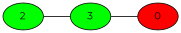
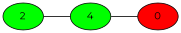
(91, 16) -> (91, 16)
